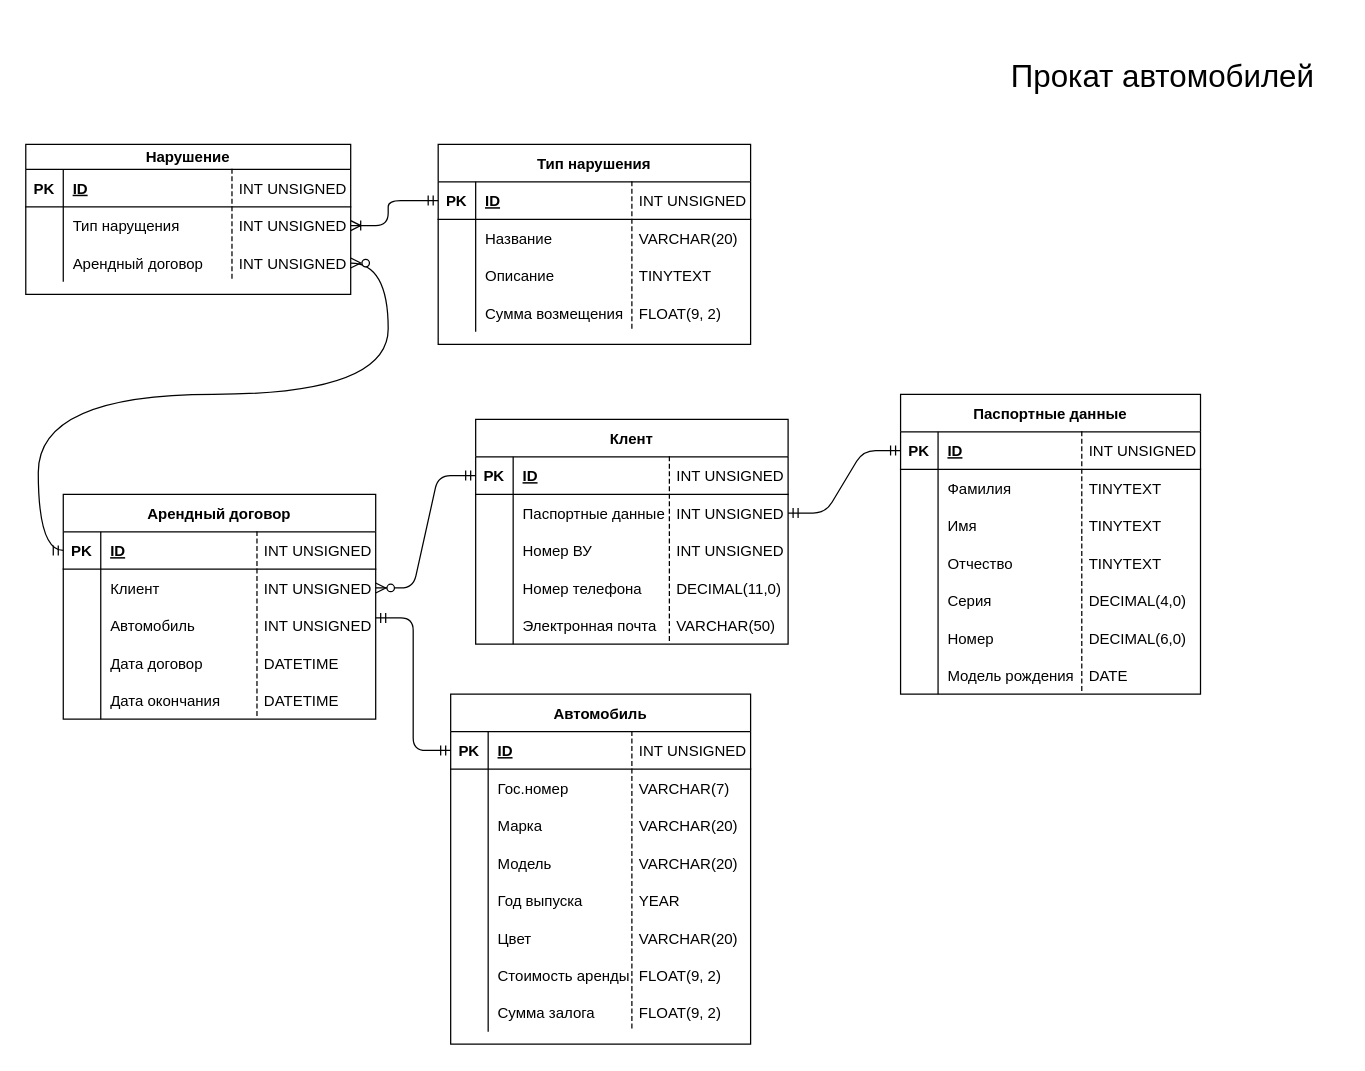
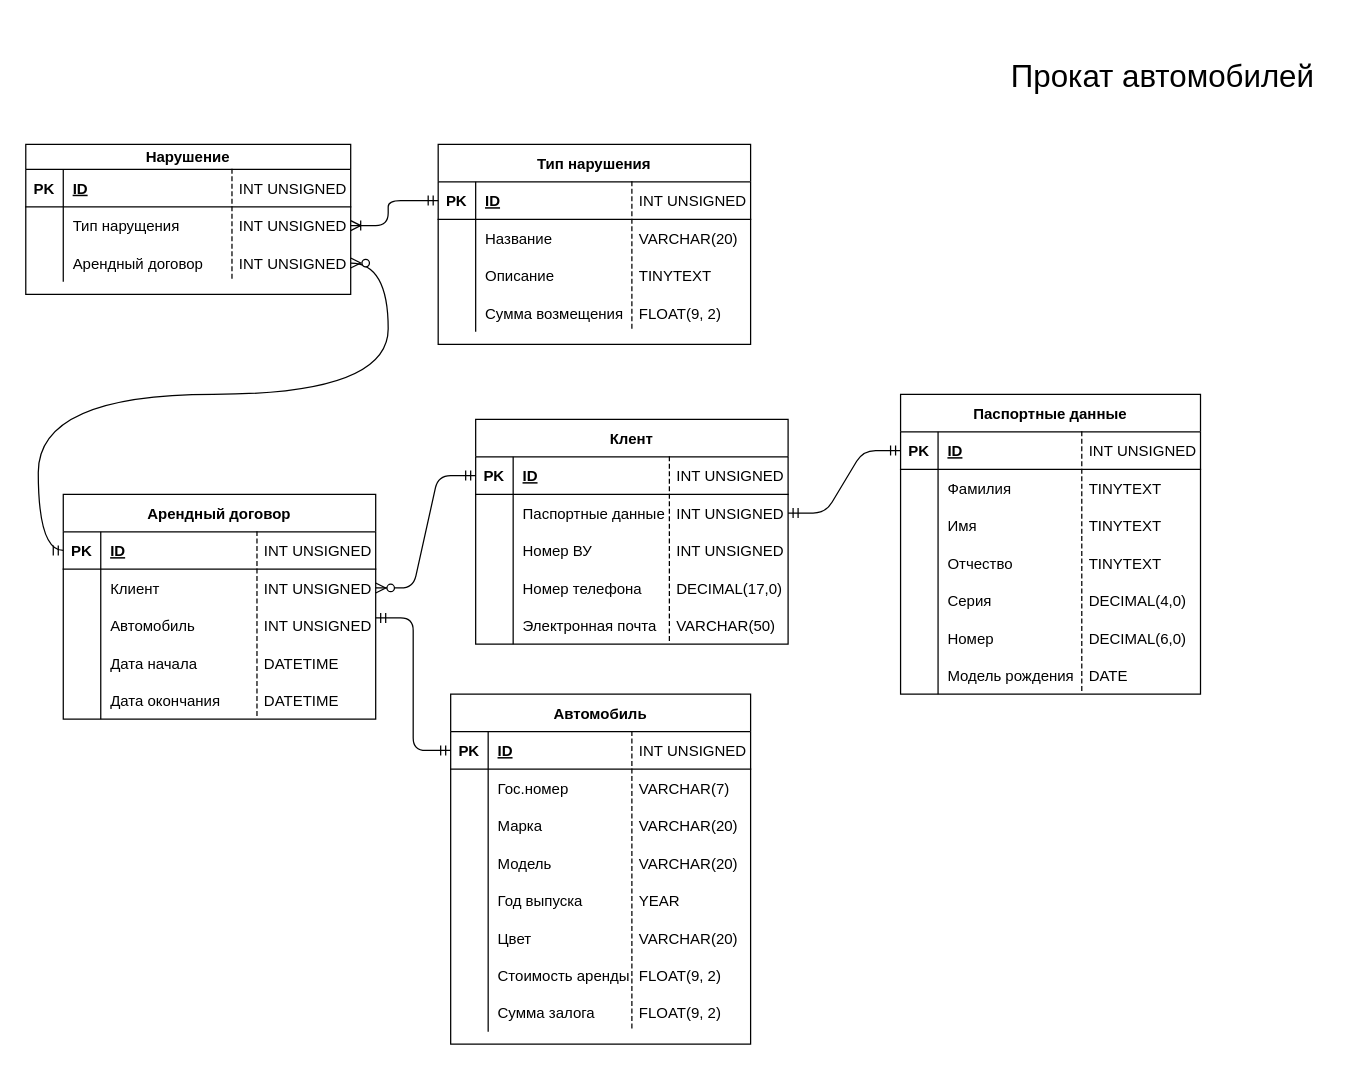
(729, 589) -> (729, 589)
(158, 664) -> (154, 664)
